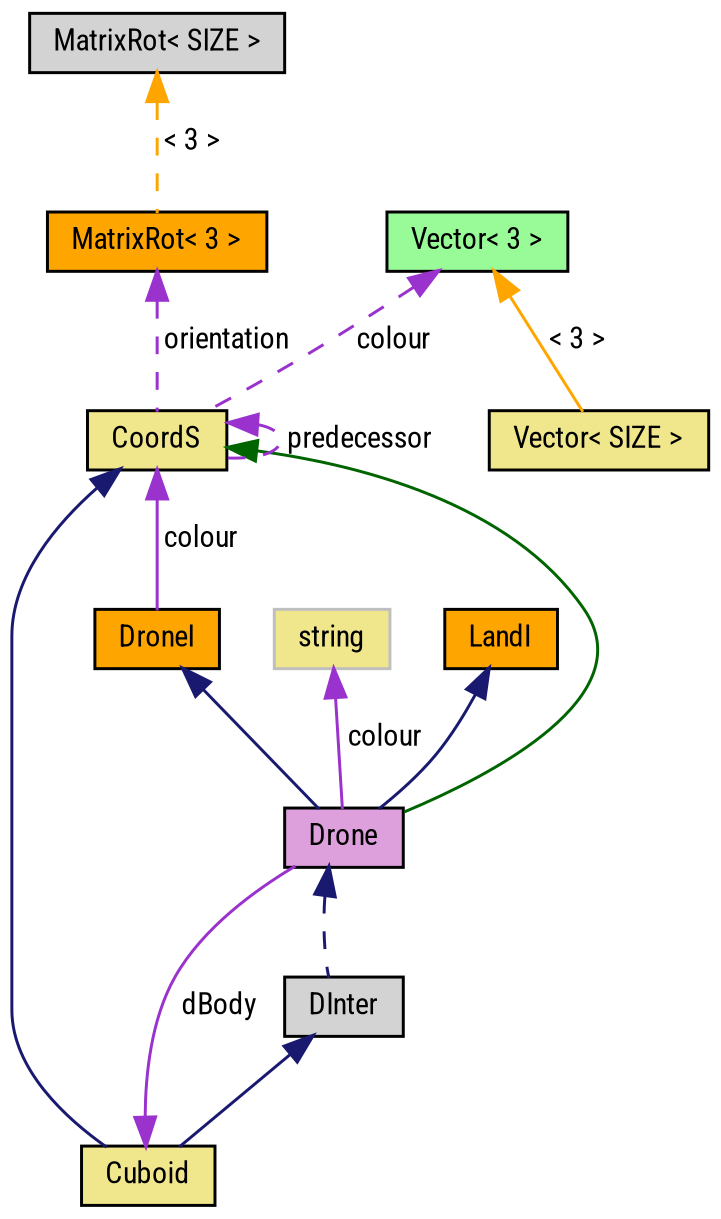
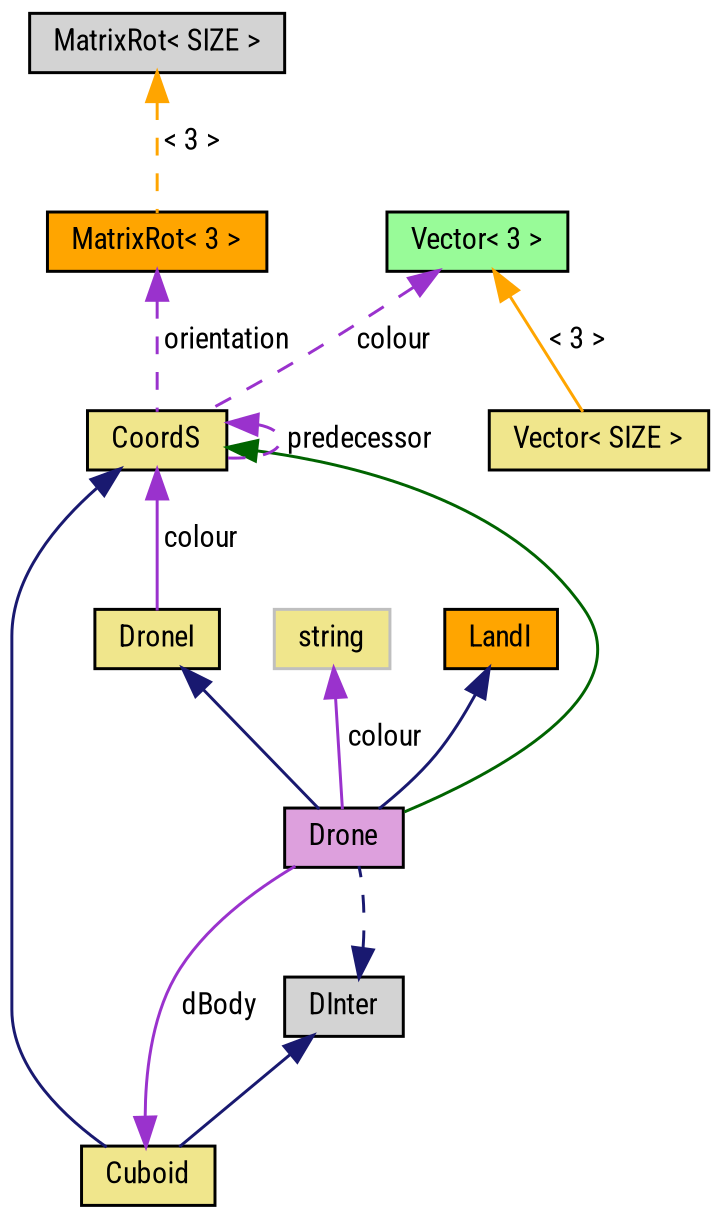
(157, 639) -> (157, 639)
(324, 937) -> (364, 907)
